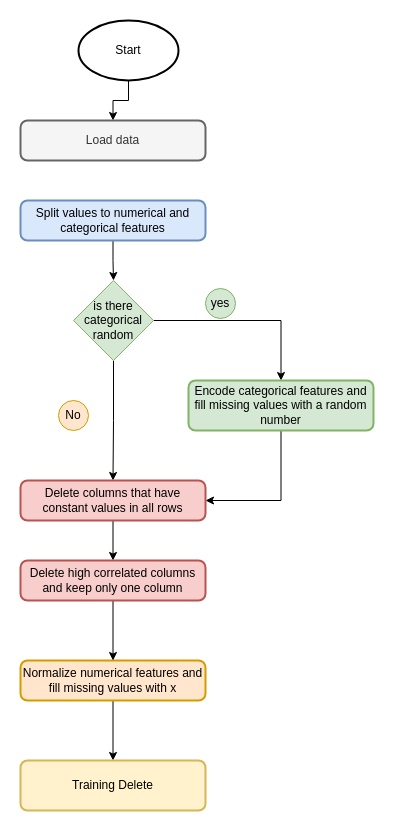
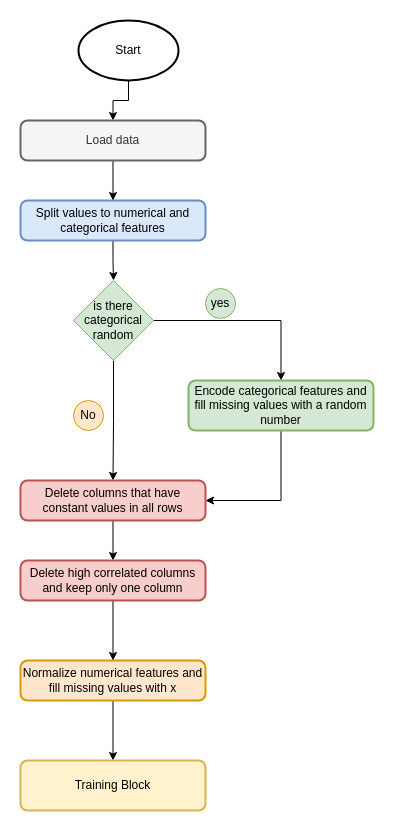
none -> (113, 177)
(74, 416) -> (89, 416)
(113, 786) -> (113, 786)
